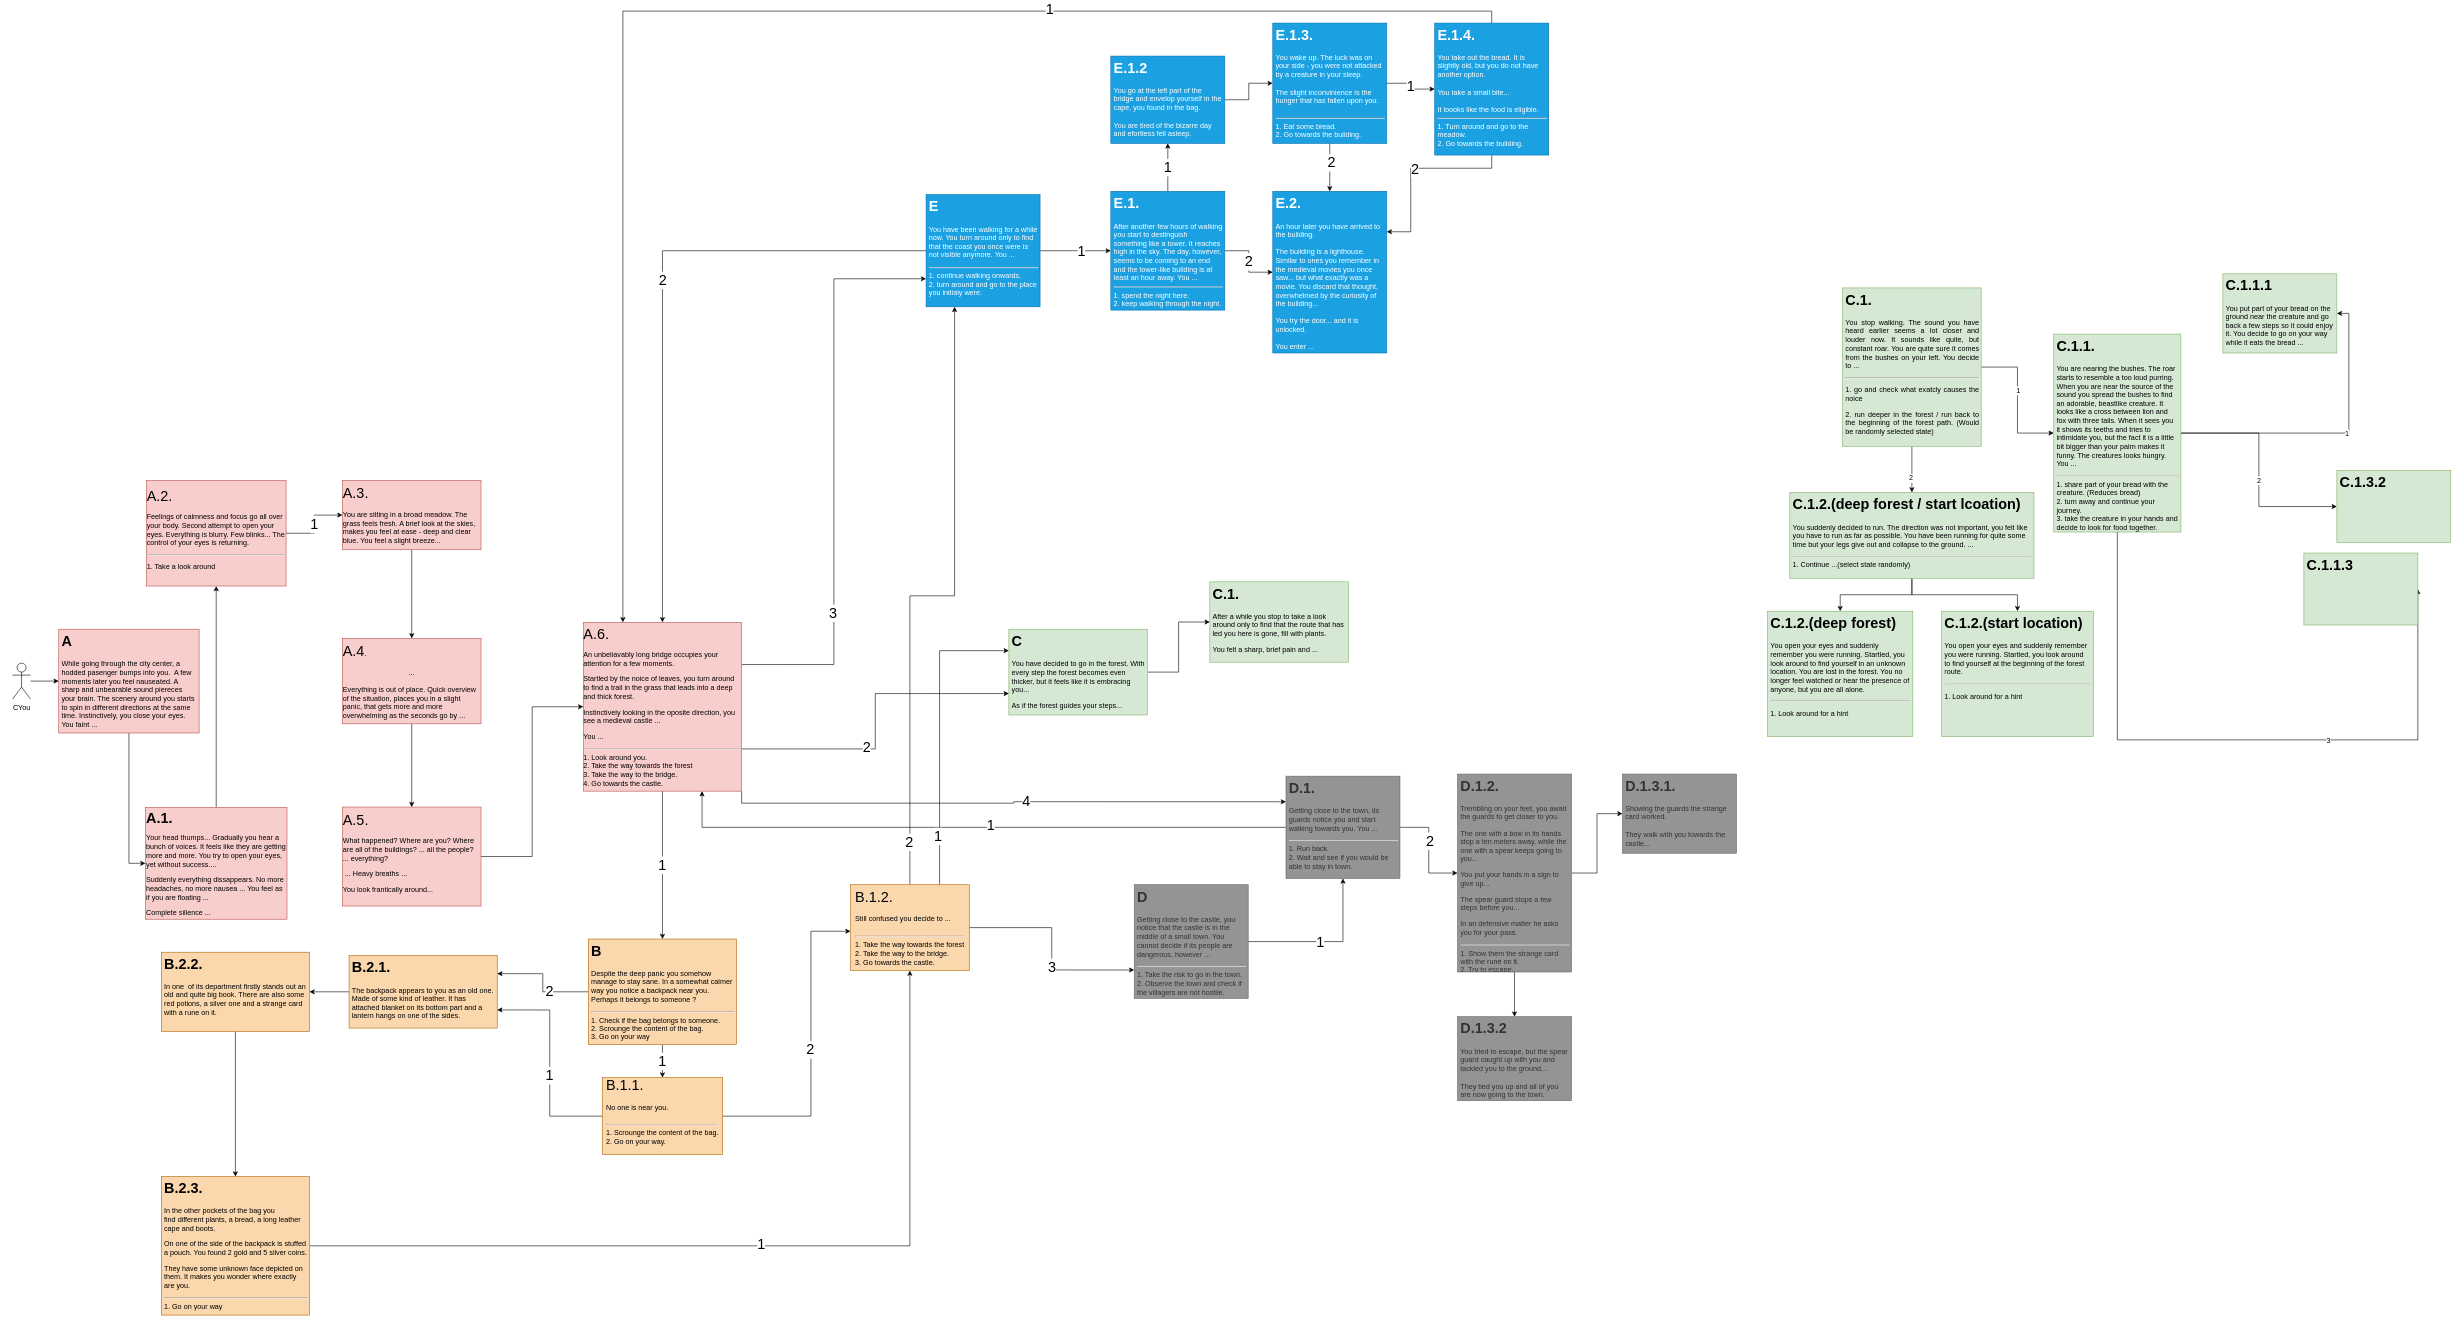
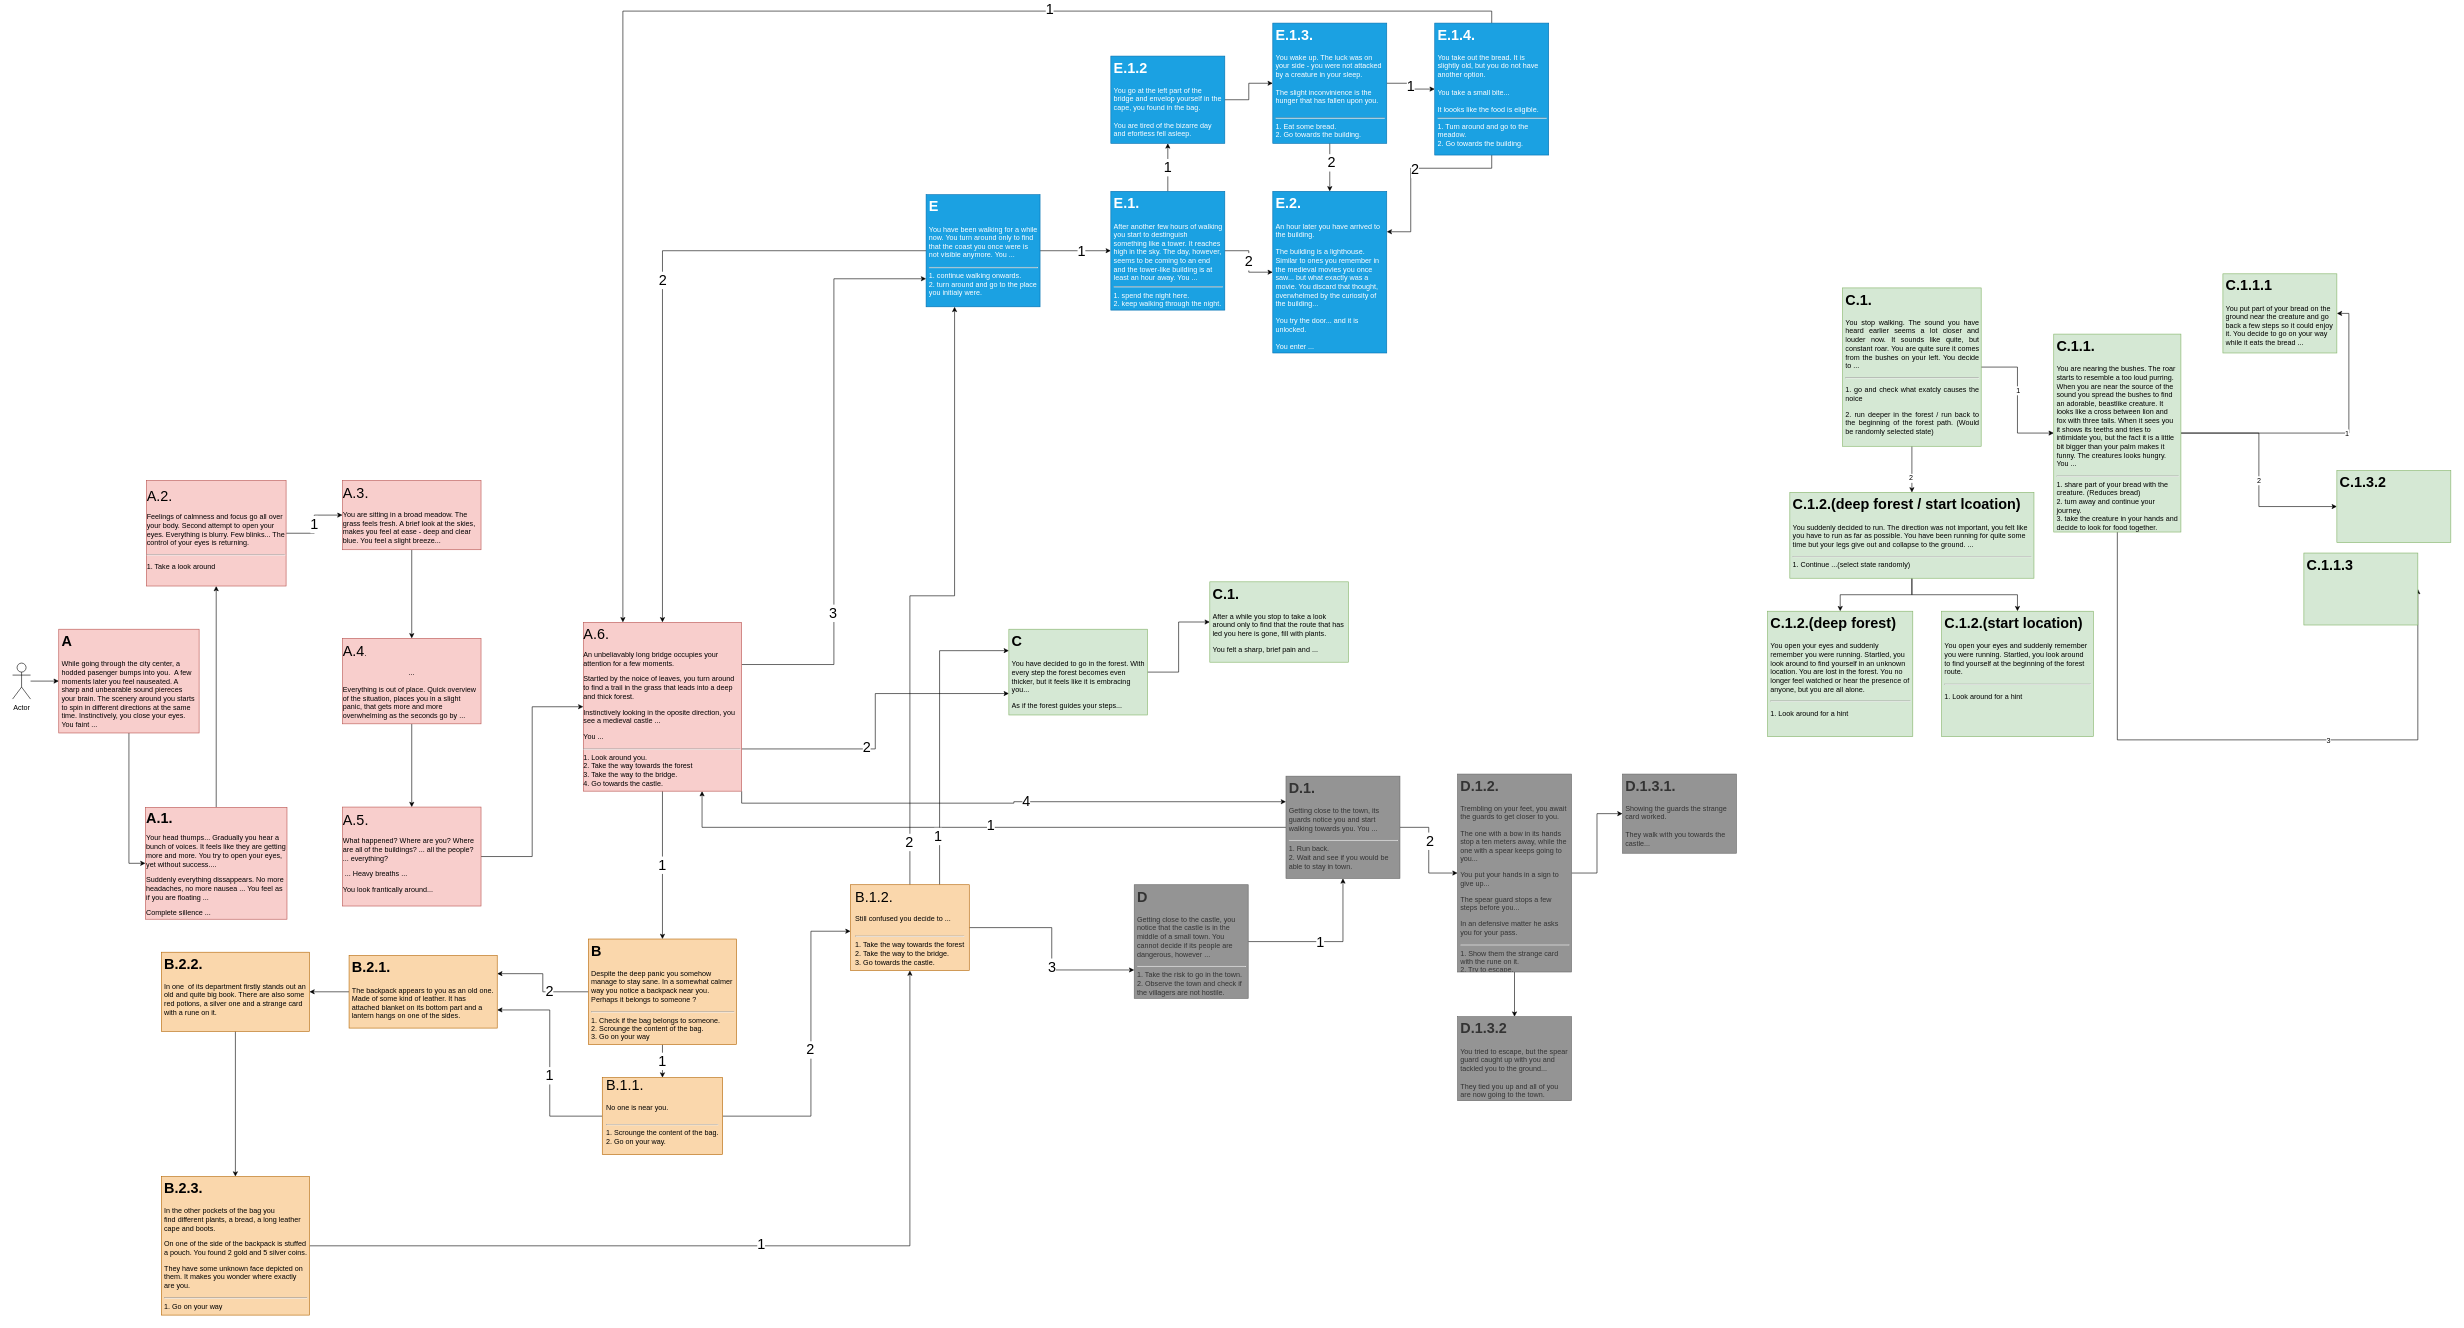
(22, 708) -> (22, 708)
